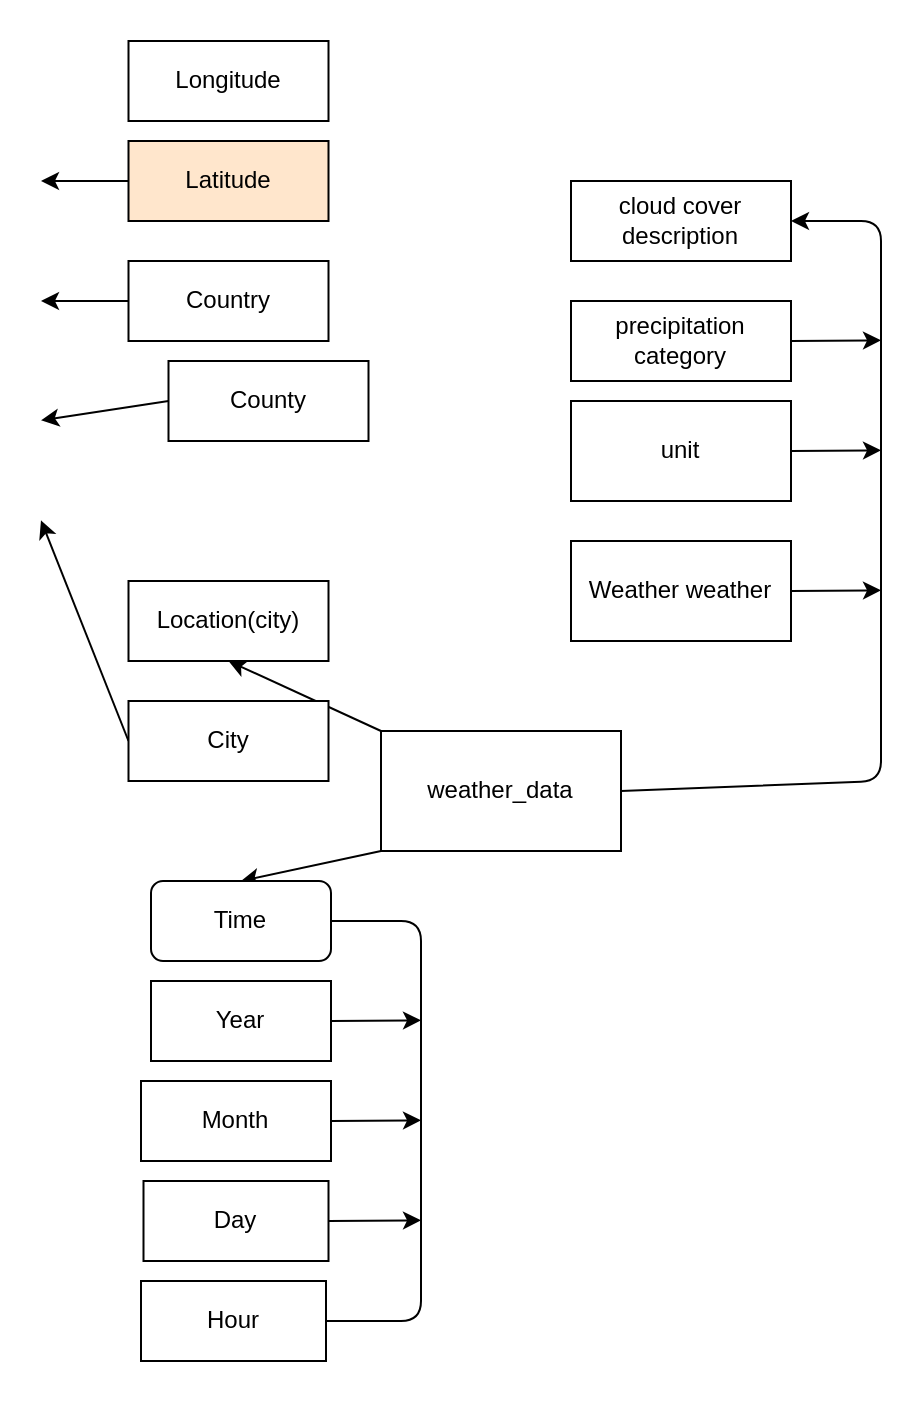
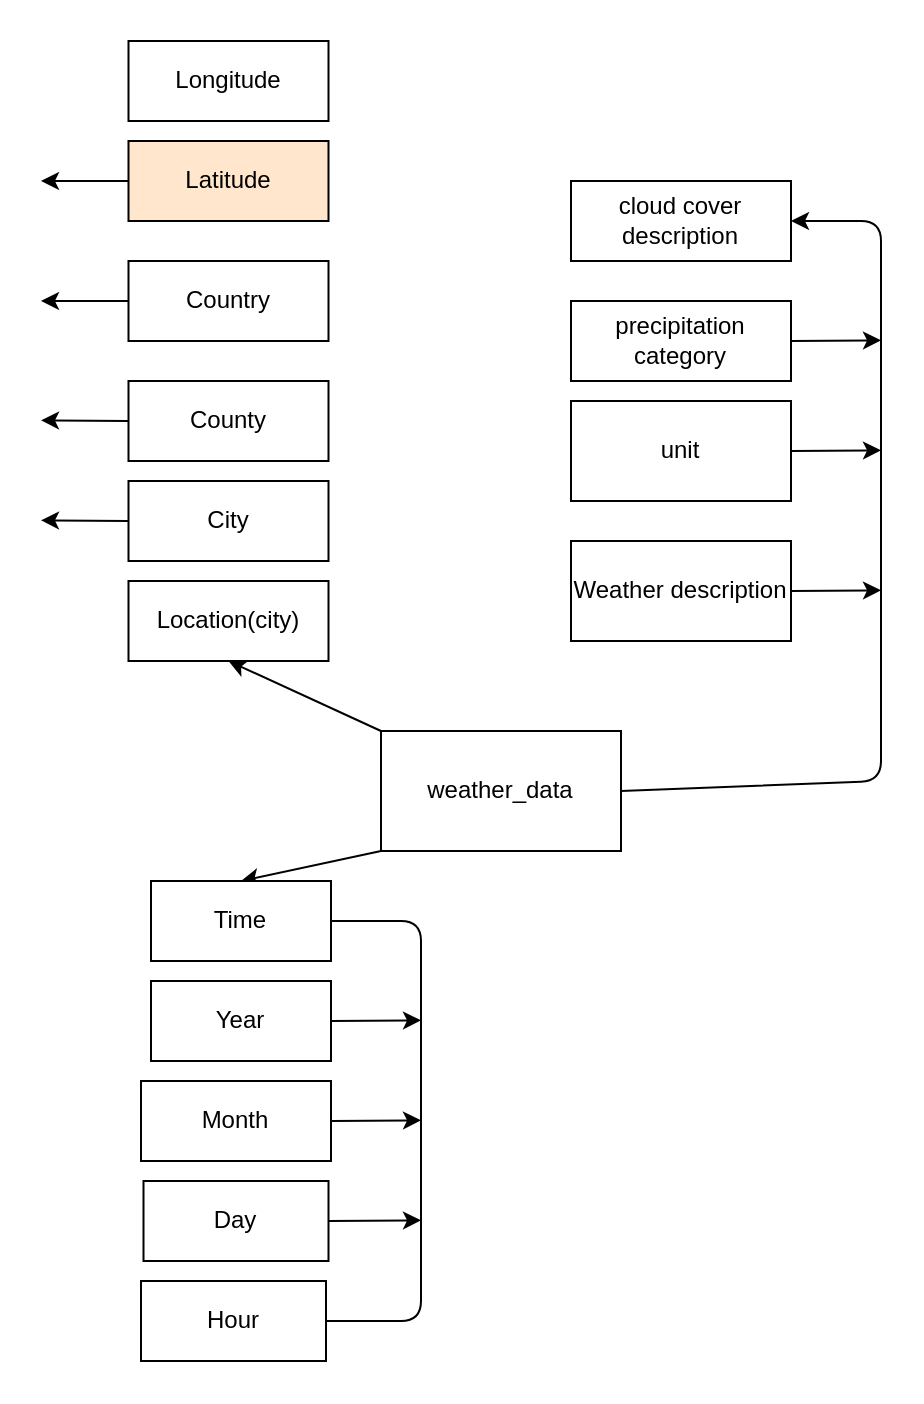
(269, 401) -> (229, 421)
(681, 591) -> (681, 591)
(229, 741) -> (229, 521)
(241, 921) -> (241, 921)
